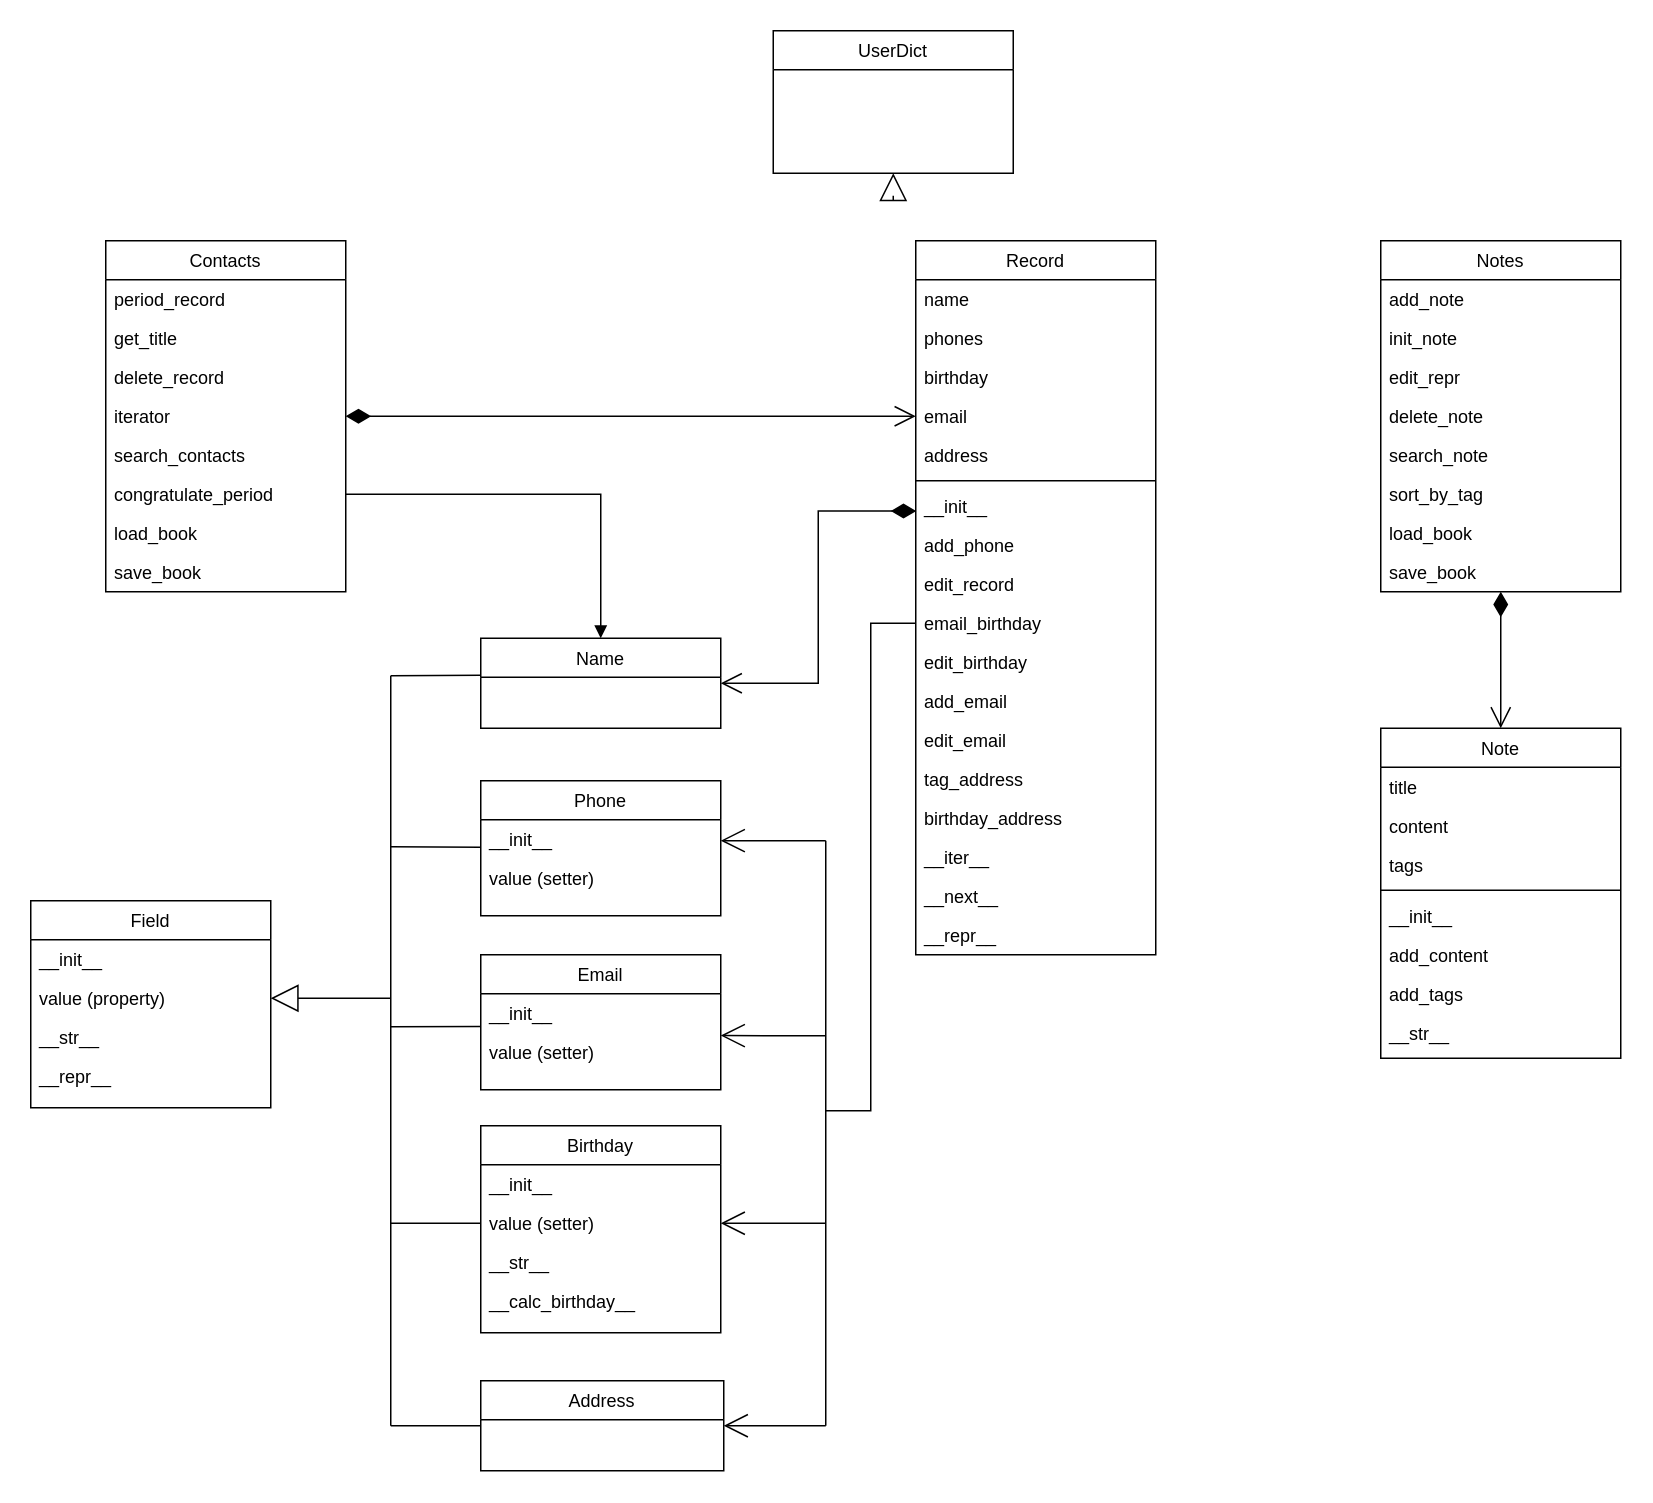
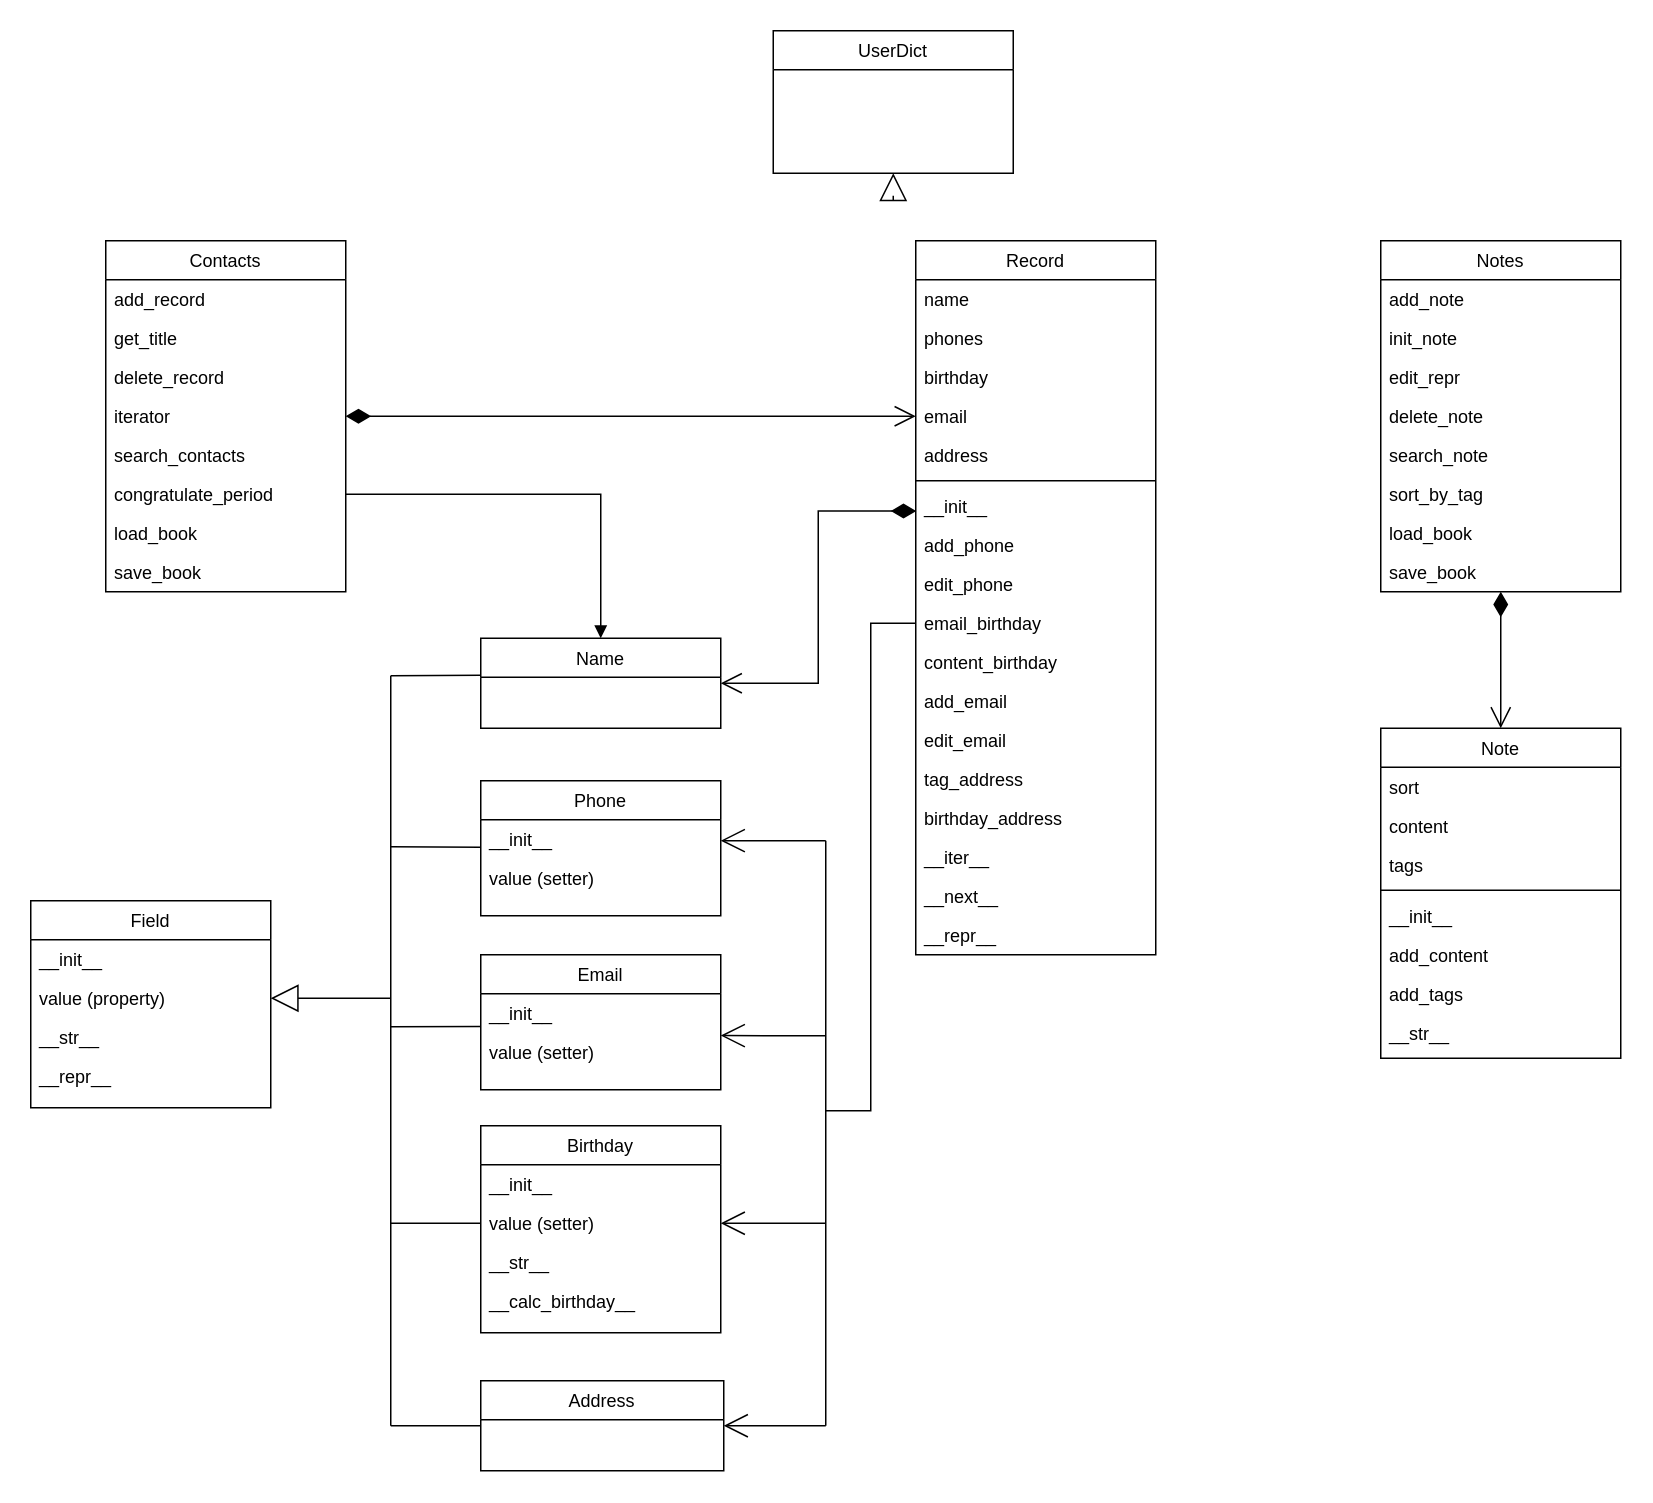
(177, 300) -> (164, 300)
(977, 585) -> (972, 585)
(985, 663) -> (1002, 663)
(1410, 788) -> (1409, 788)
